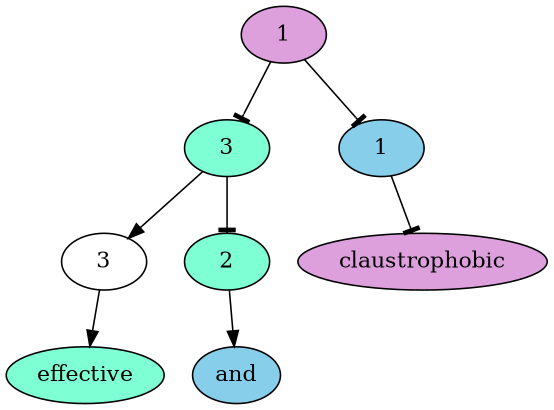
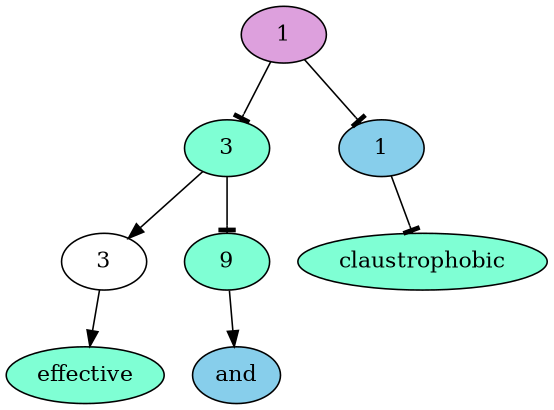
(227, 262) -> (227, 262)
(423, 262) -> (423, 262)
